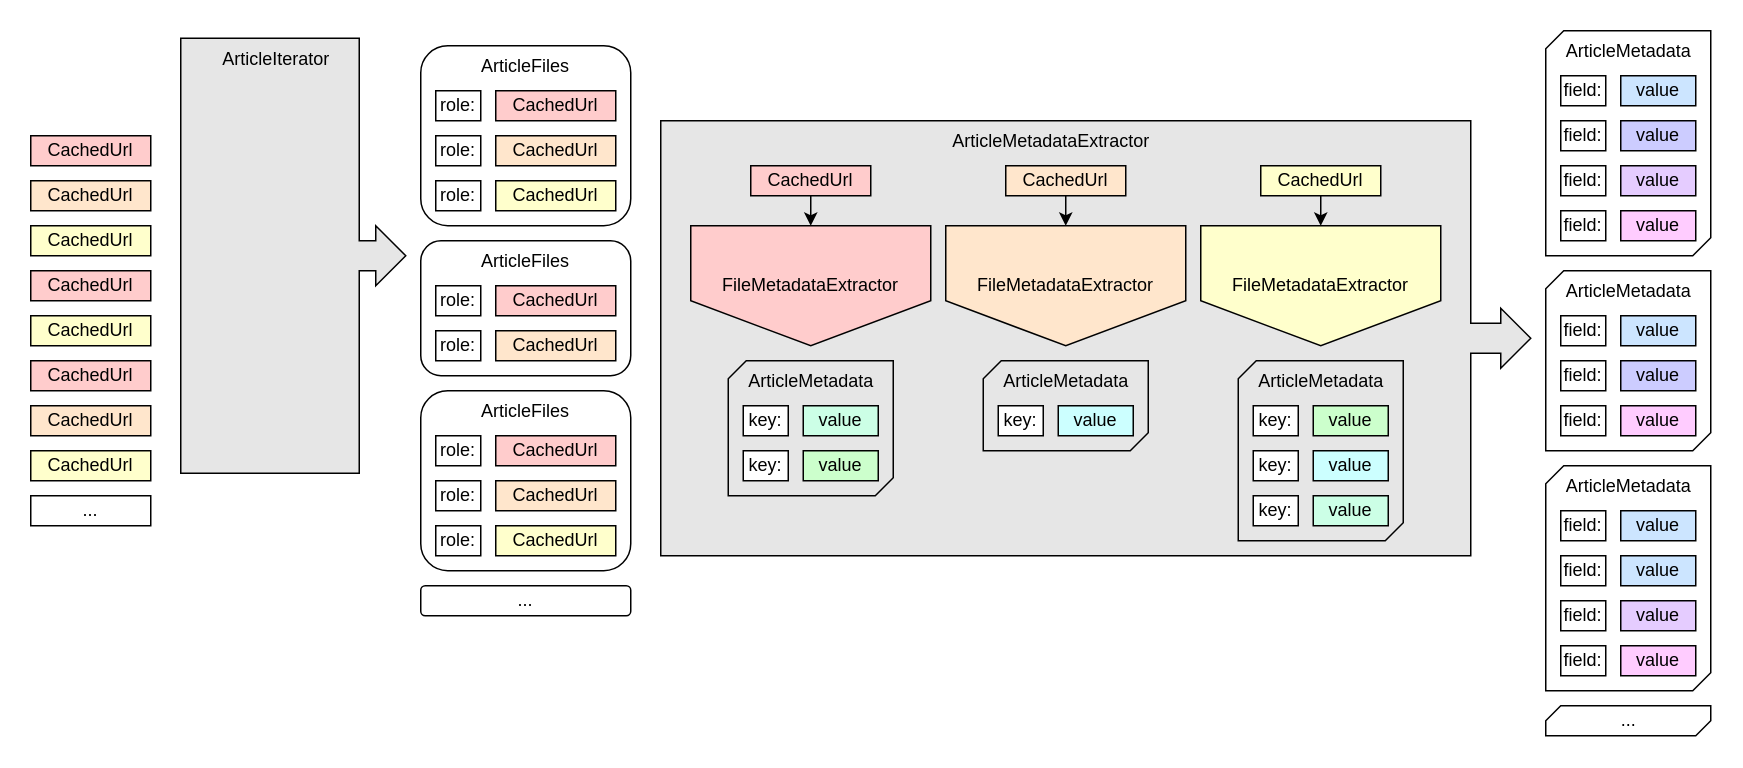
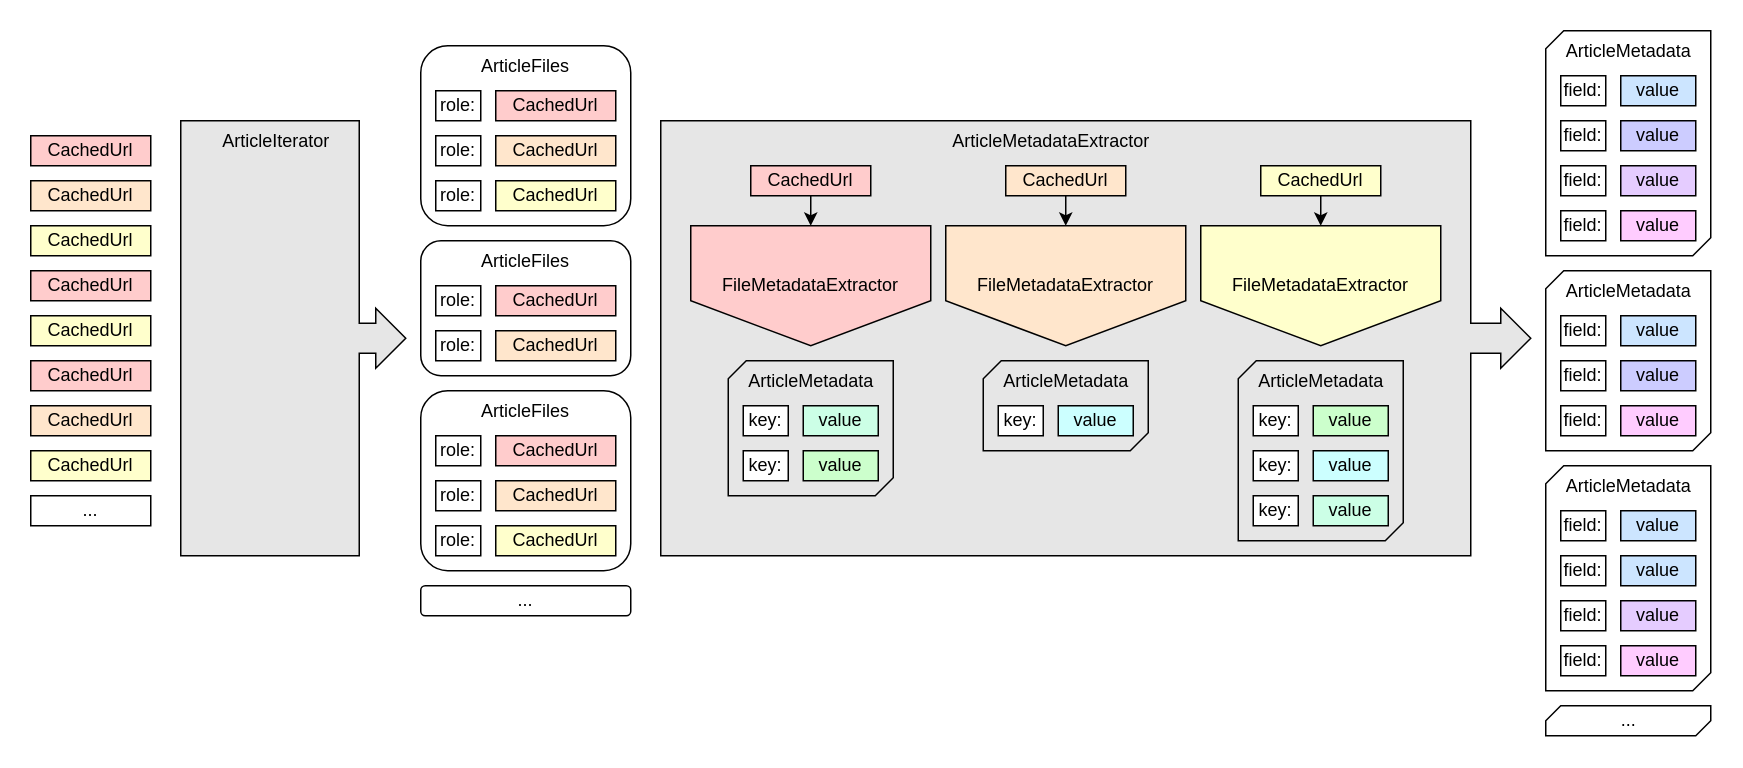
(293, 256) -> (293, 338)
